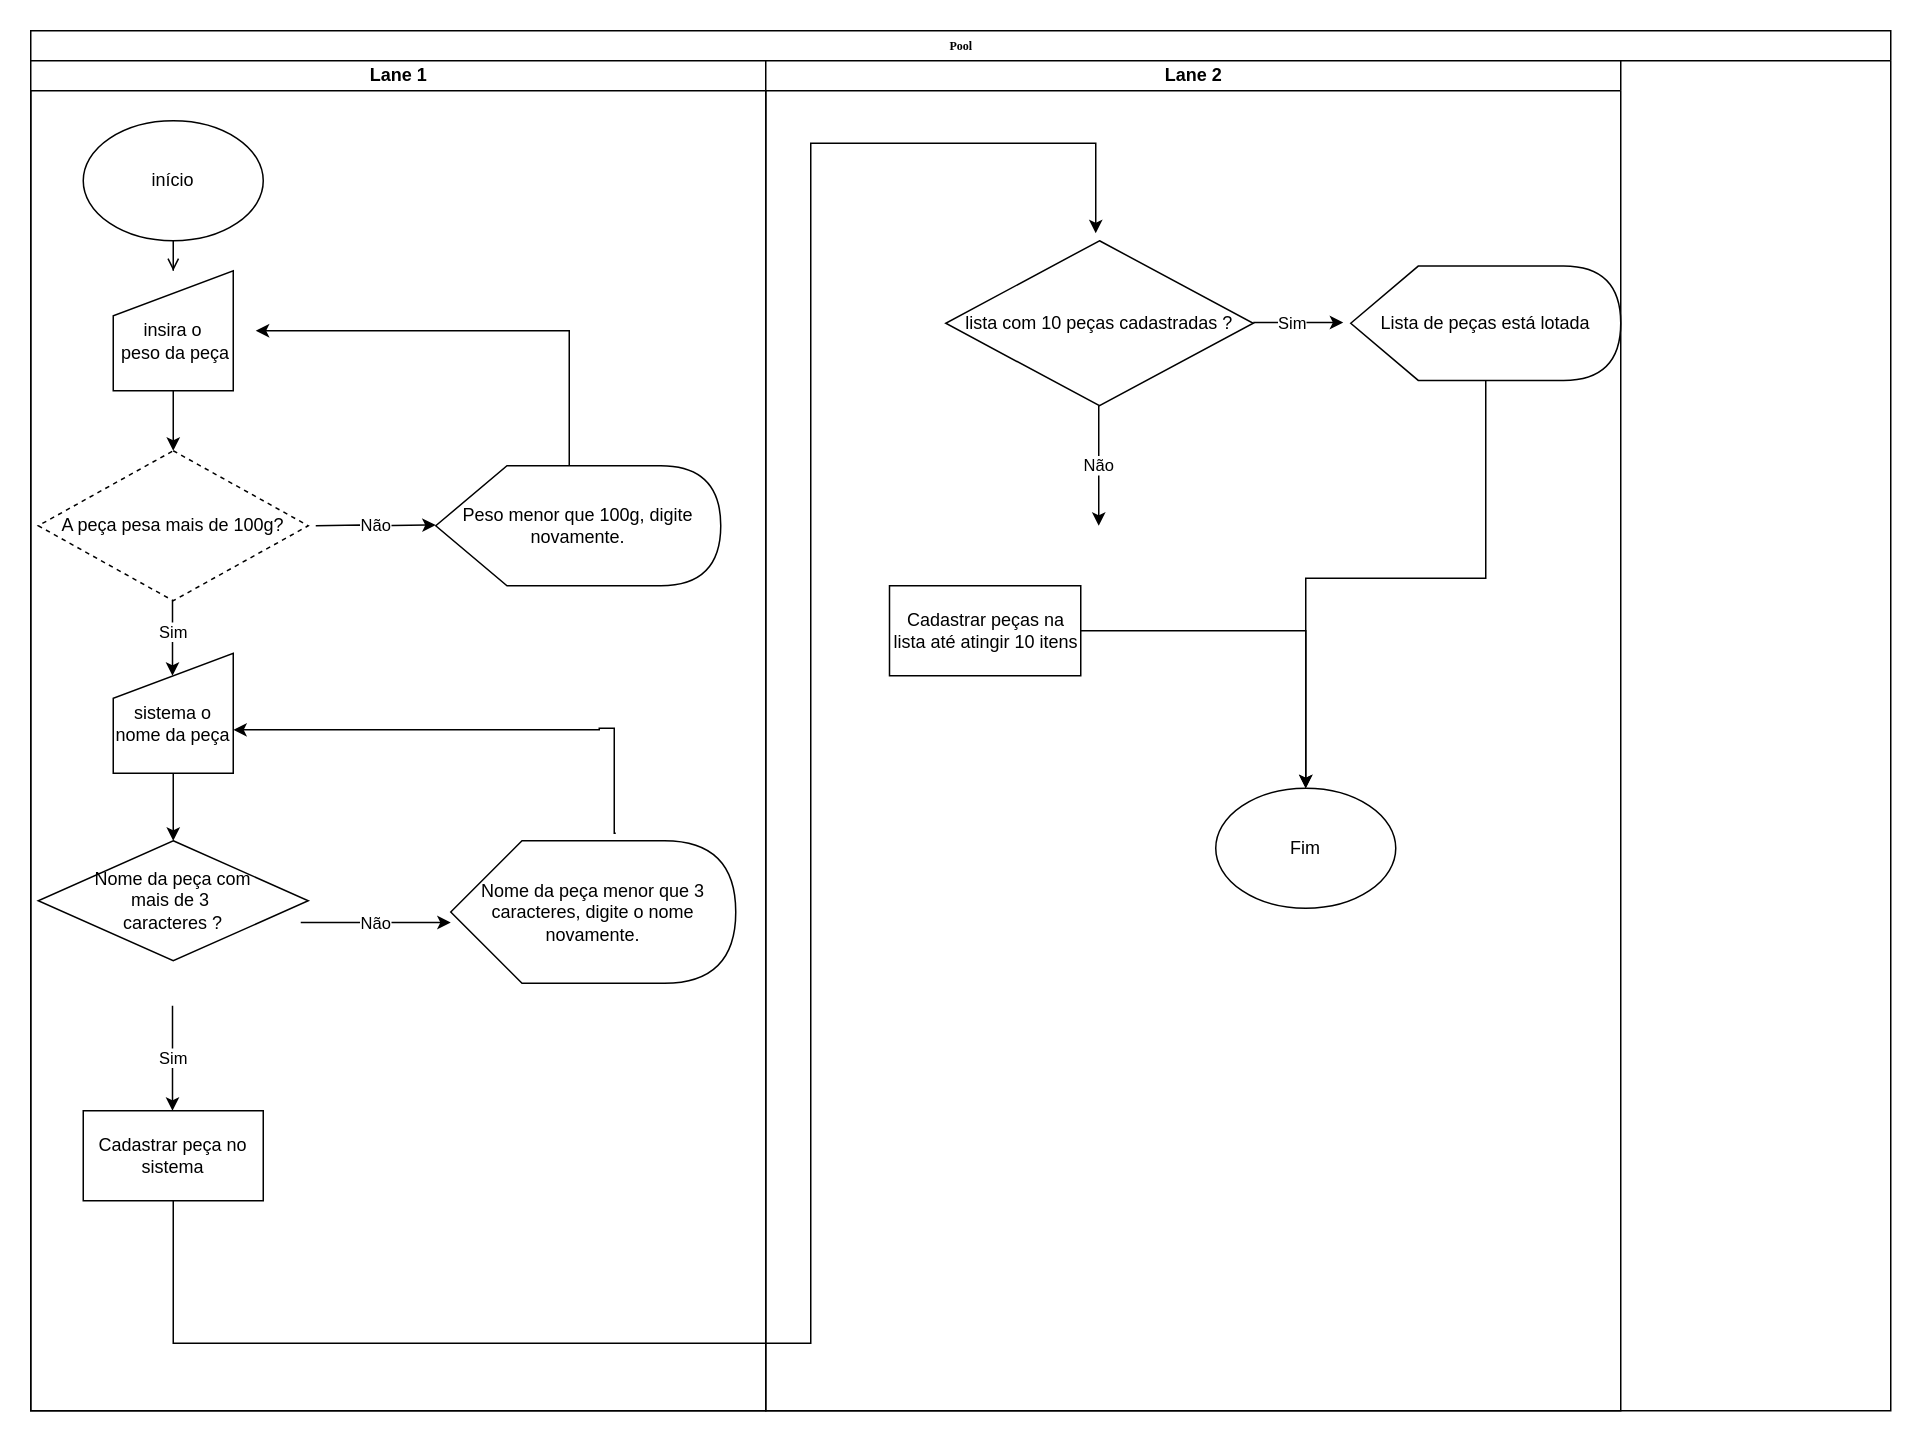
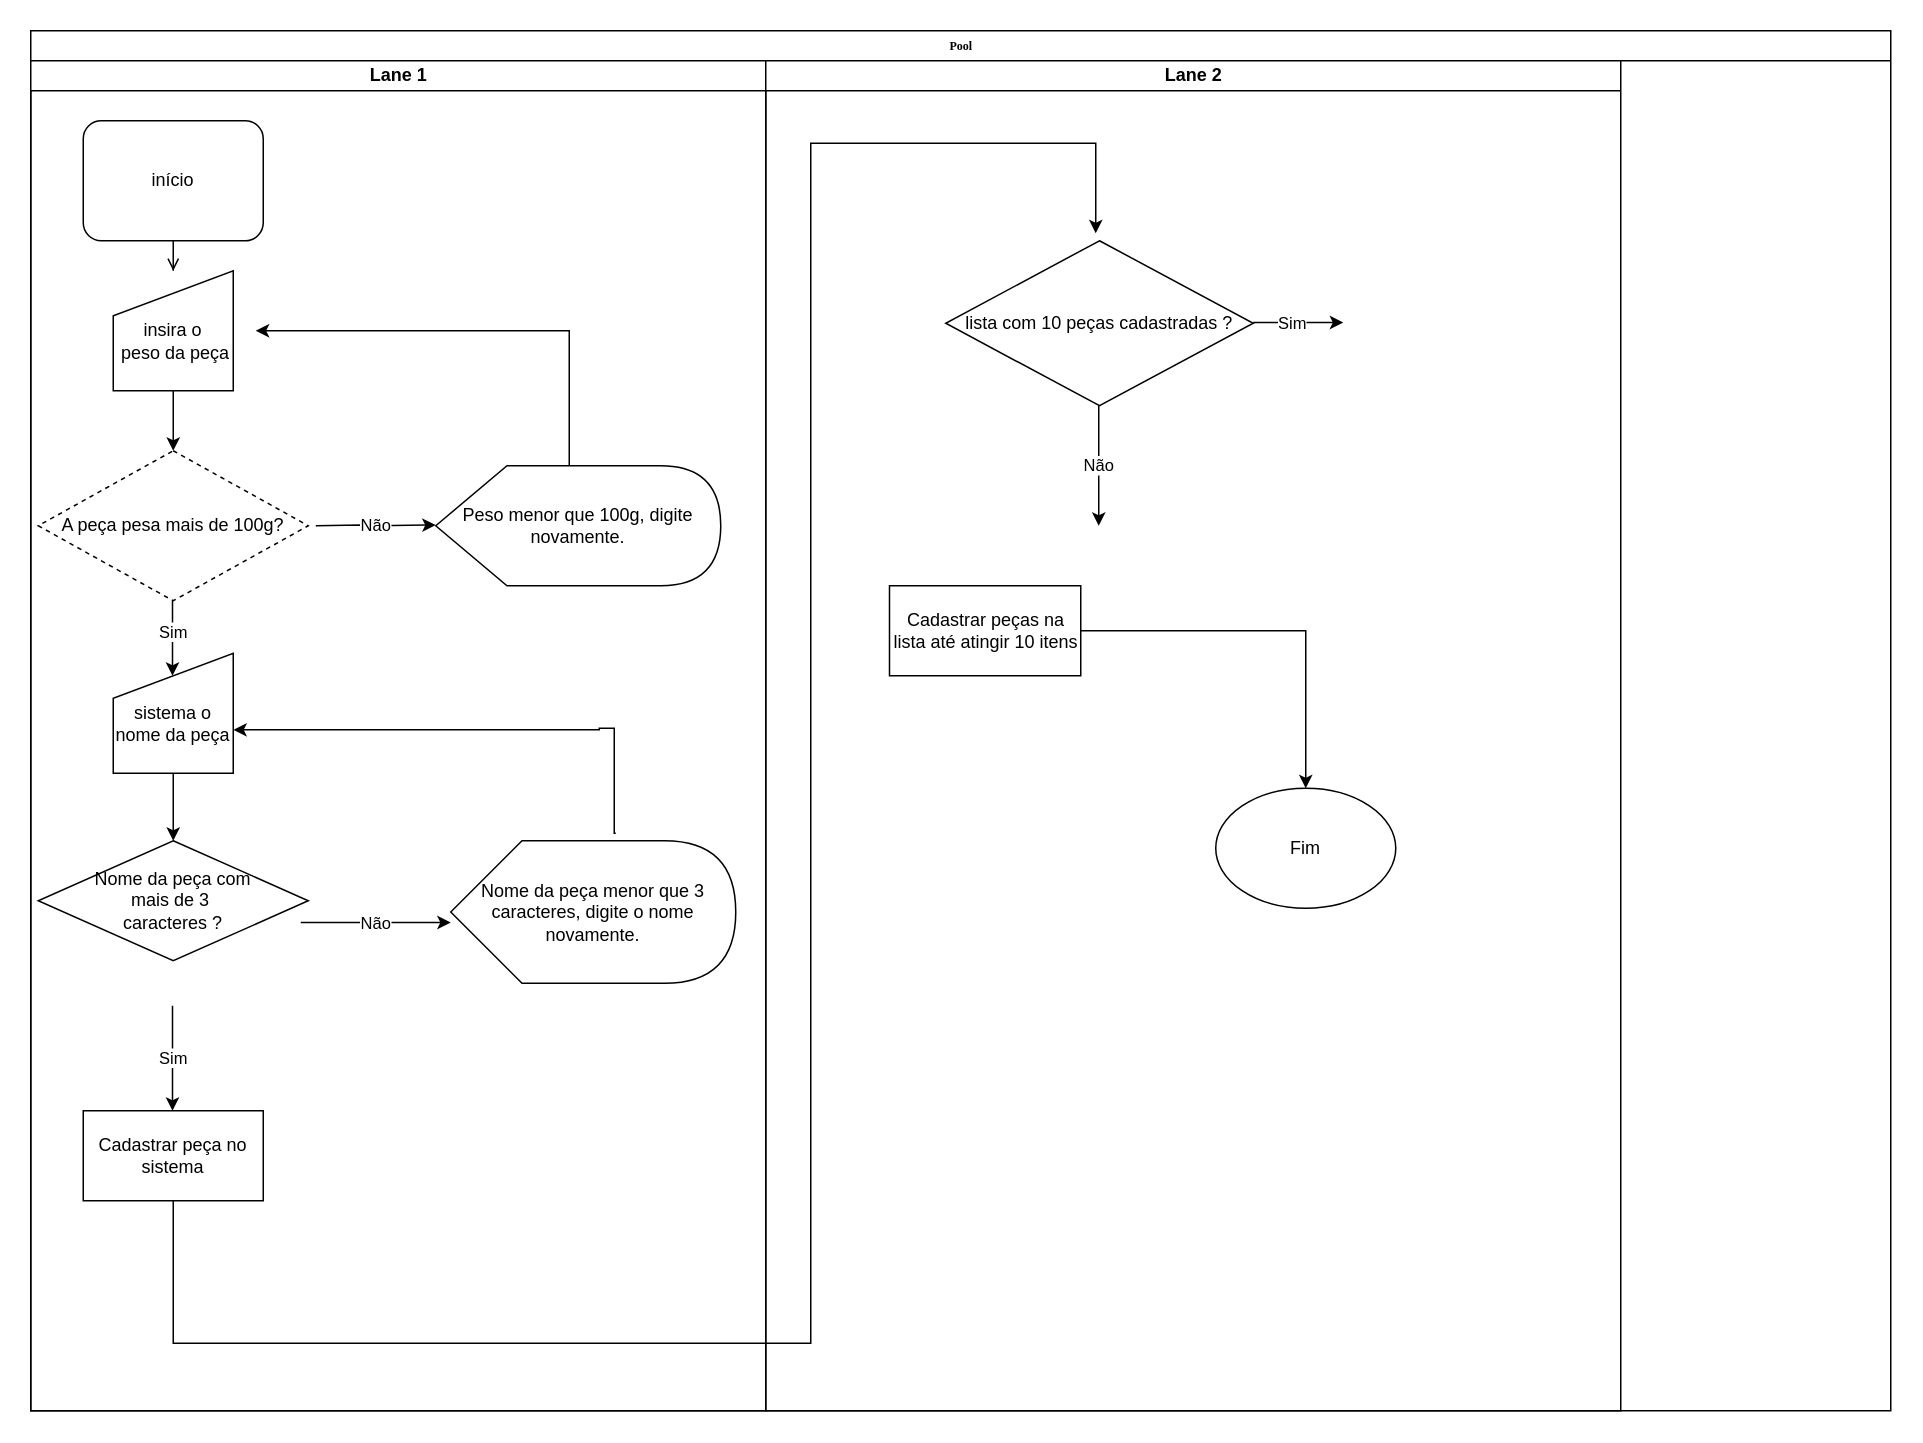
(173, 181) -> (173, 181)
(1486, 323) -> none
(1469, 578) -> none
